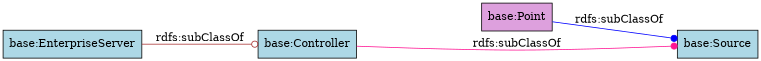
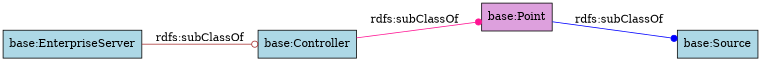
(514, 50) -> (416, 30)
